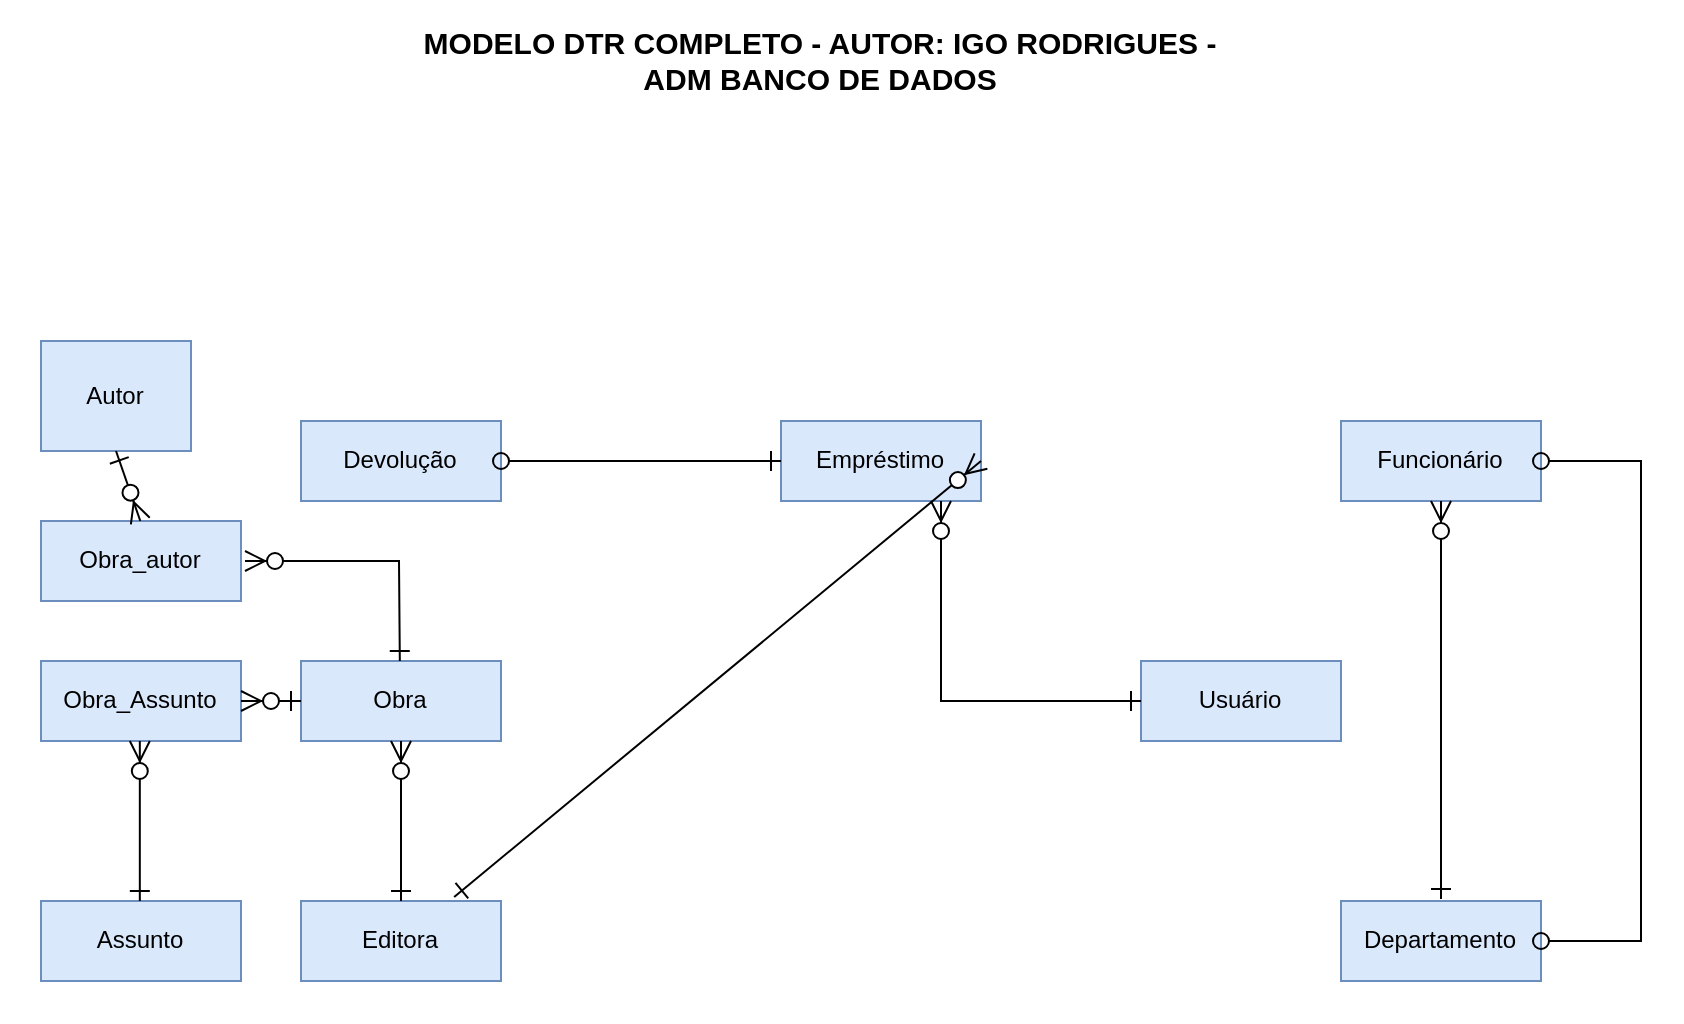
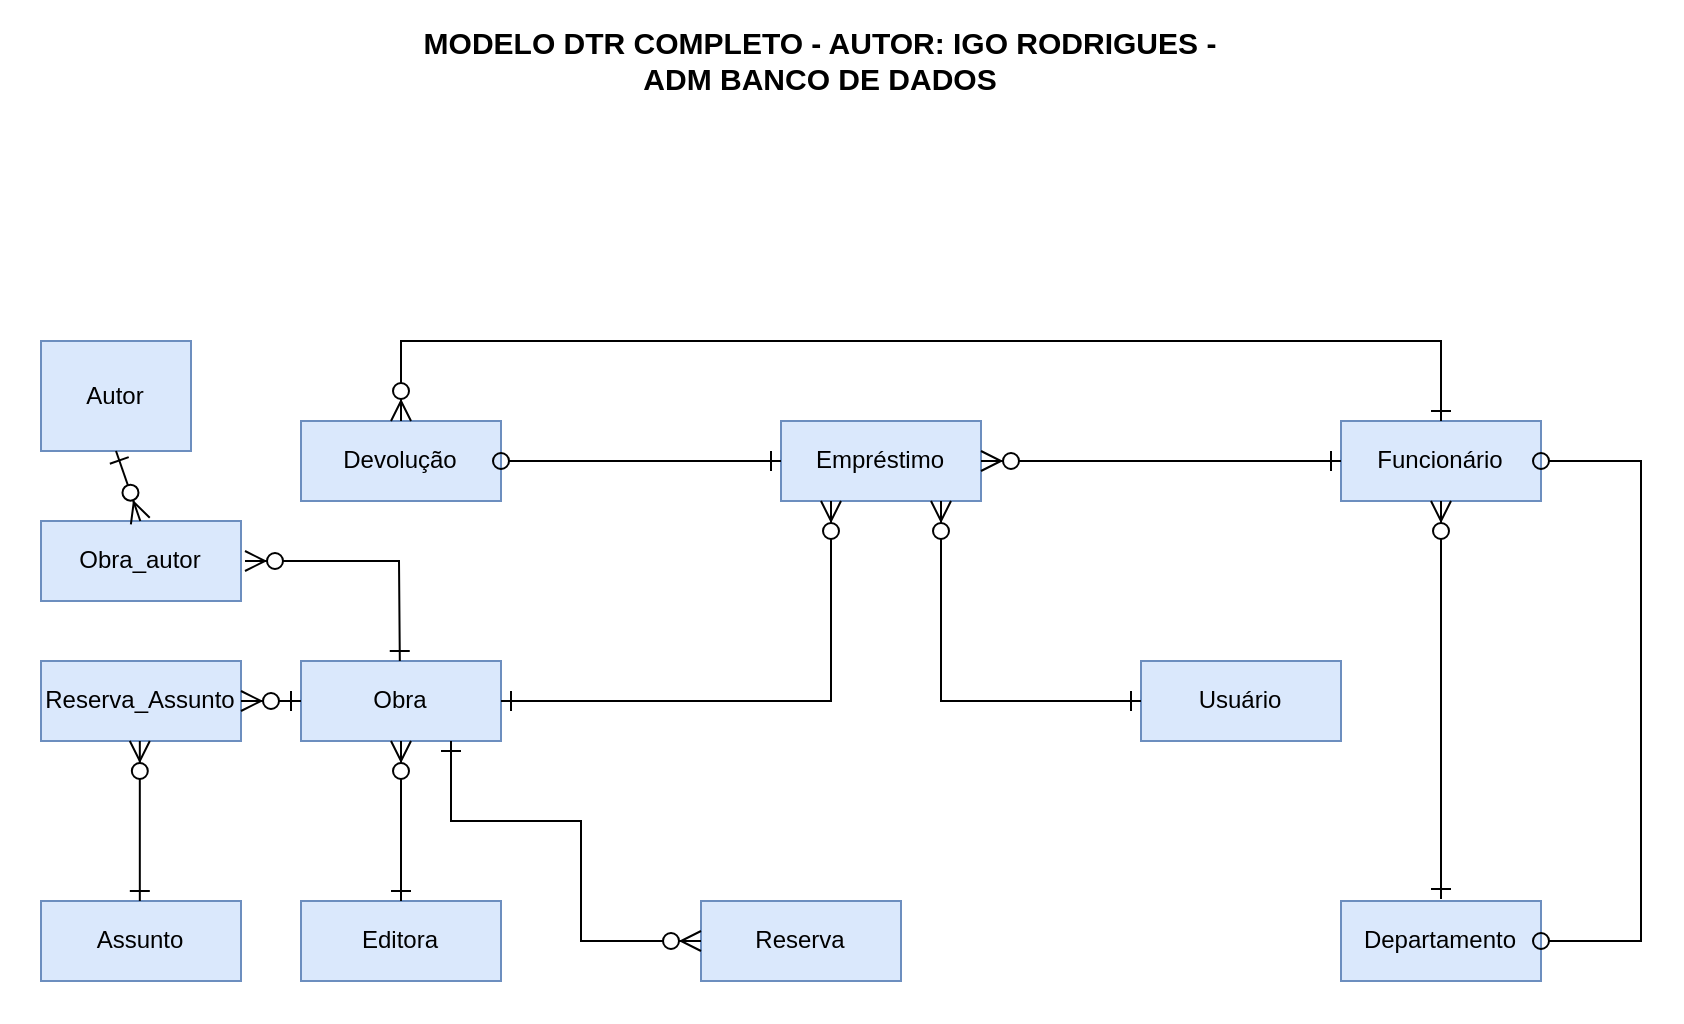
none -> (939, 341)
(141, 701) -> (141, 701)
none -> (819, 701)
(618, 762) -> (1178, 461)
none -> (581, 908)
none -> (801, 941)
